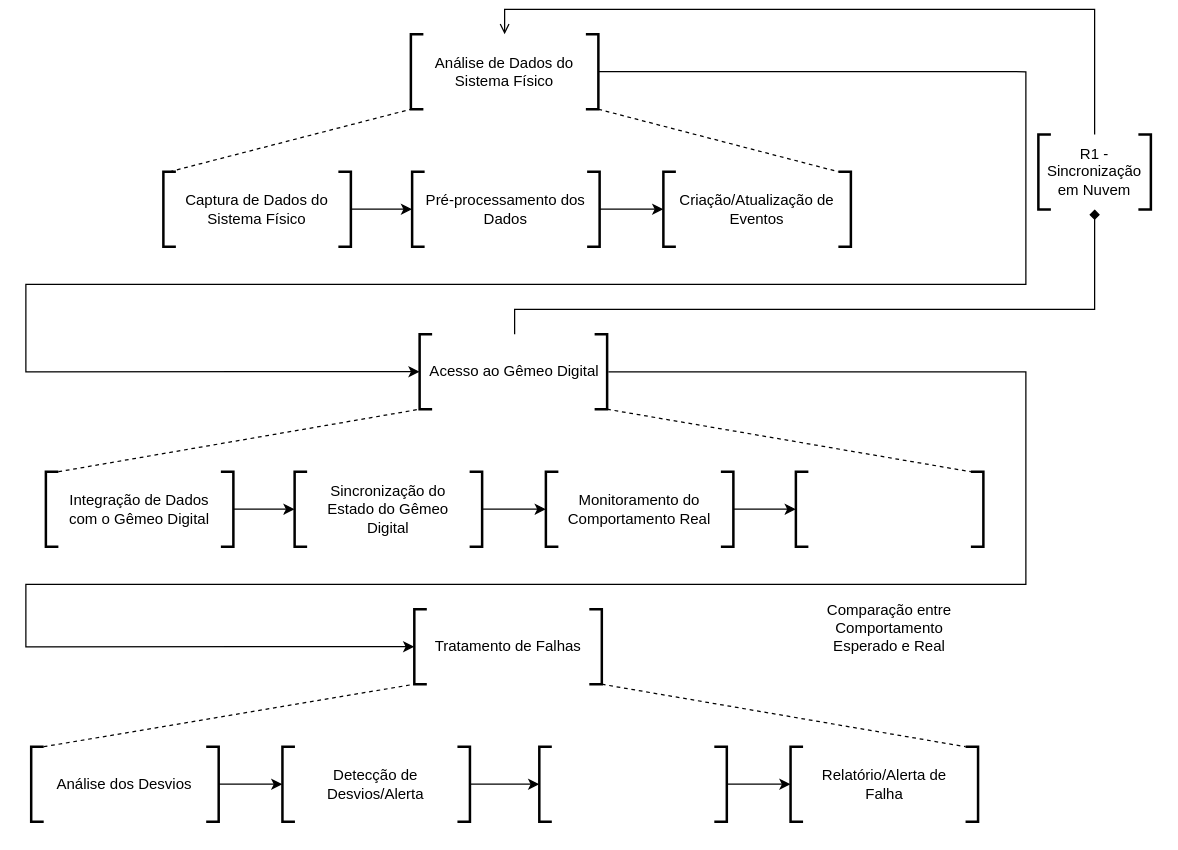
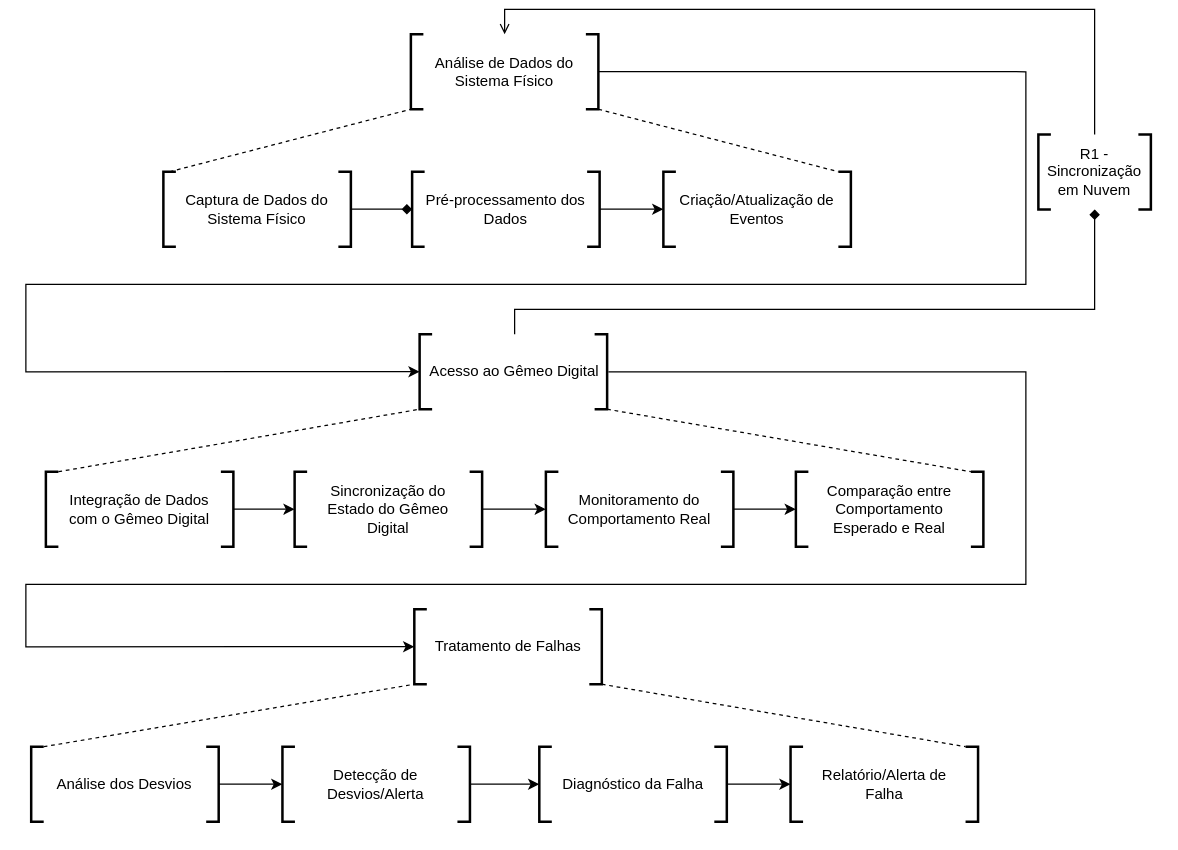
(402, 209) -> (401, 209)
(889, 628) -> (889, 509)
none -> (633, 784)
